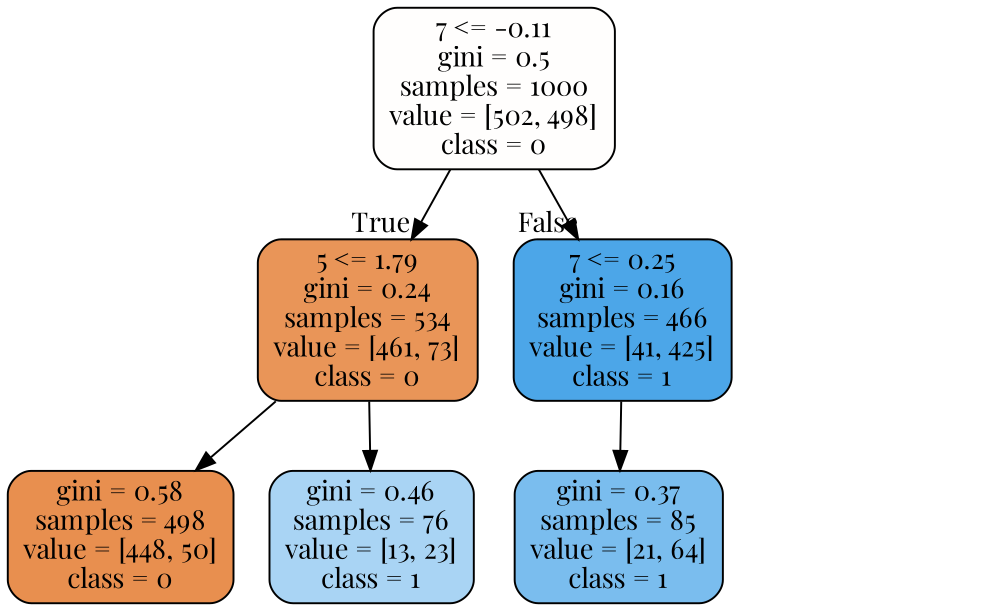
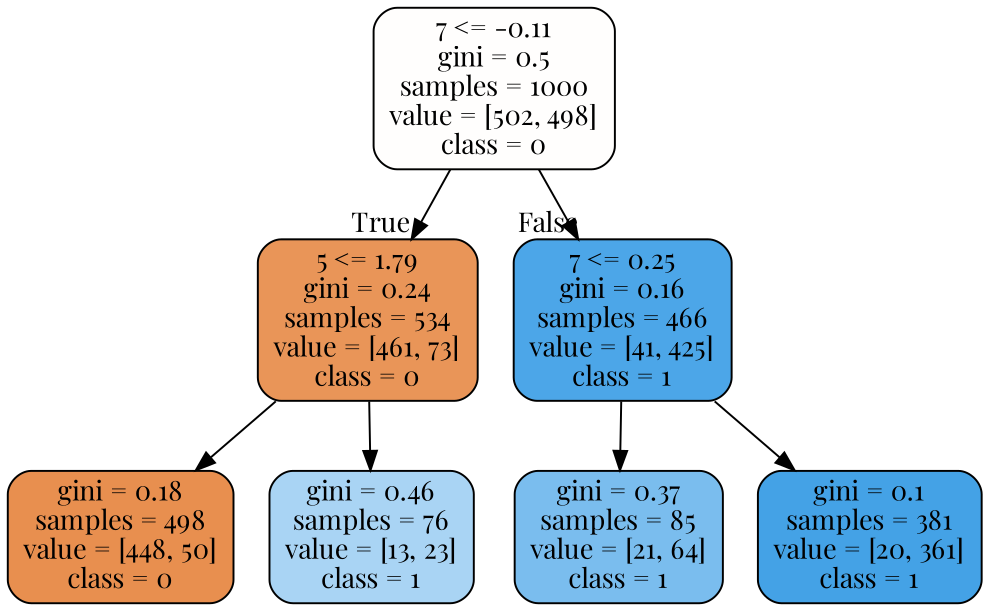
(121, 537) -> (121, 537)
none -> (870, 537)
